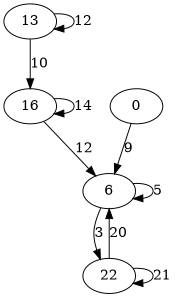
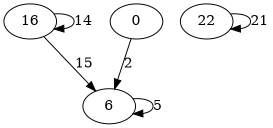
(30, 21) -> none
(84, 149) -> (84, 64)
(129, 149) -> (129, 64)
(94, 229) -> none
(109, 238) -> none
